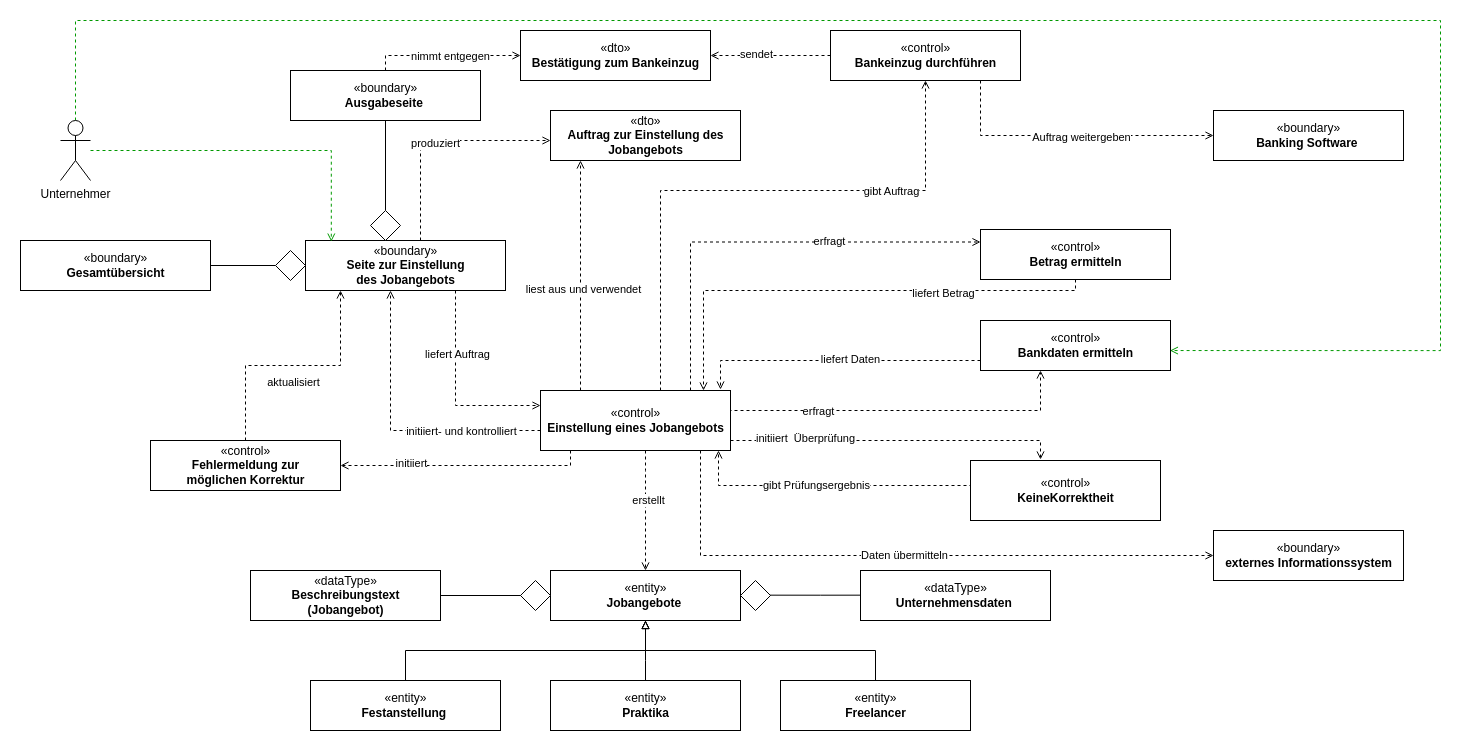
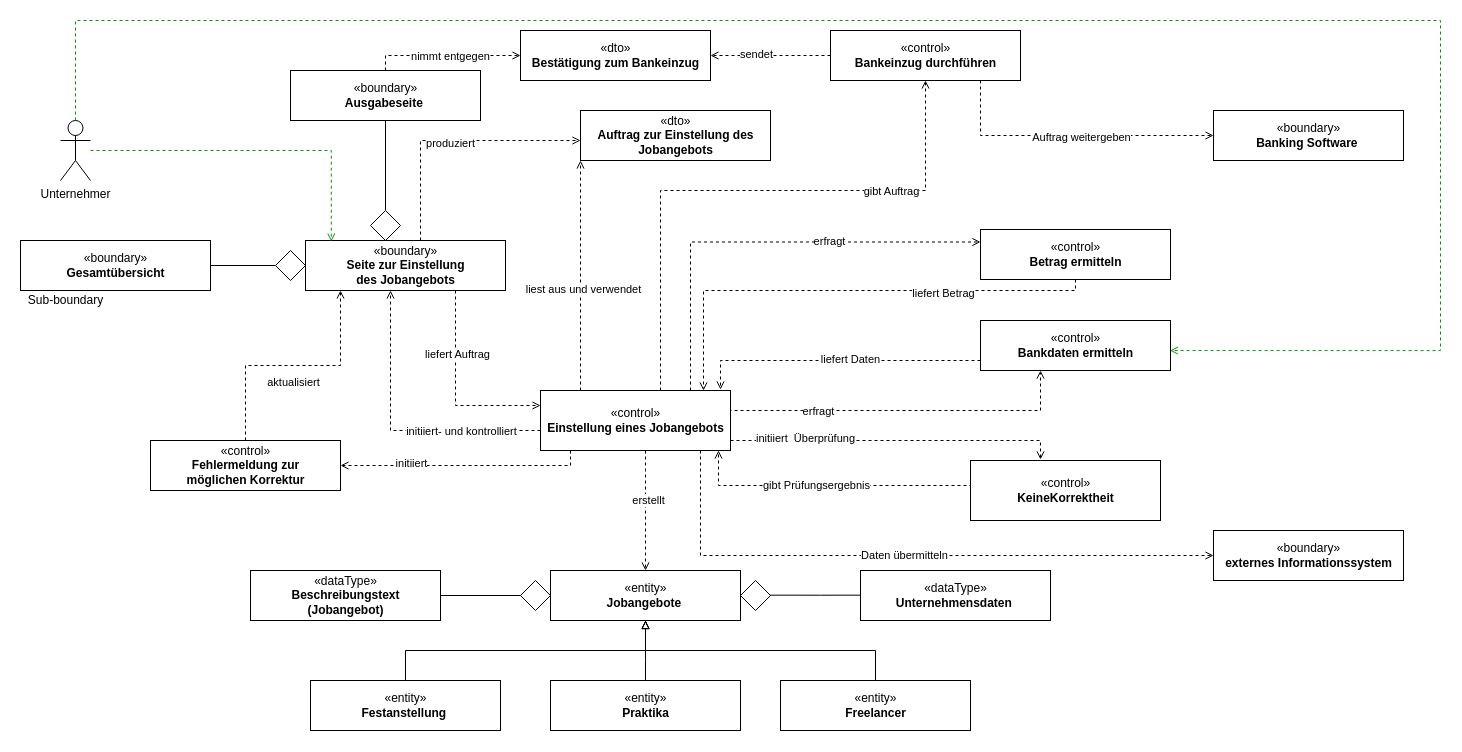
(646, 136) -> (676, 136)
none -> (66, 301)
